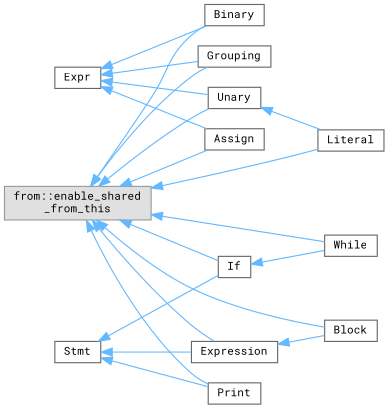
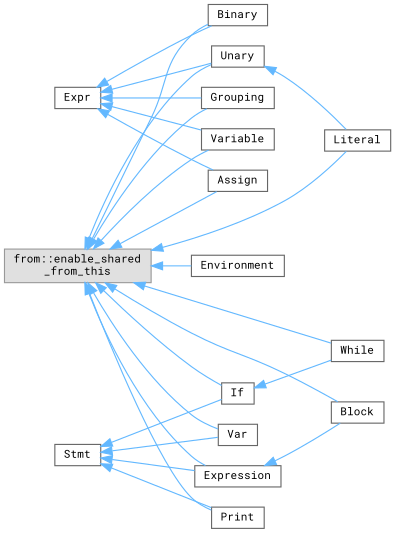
none -> (238, 139)
none -> (238, 266)
none -> (238, 435)
